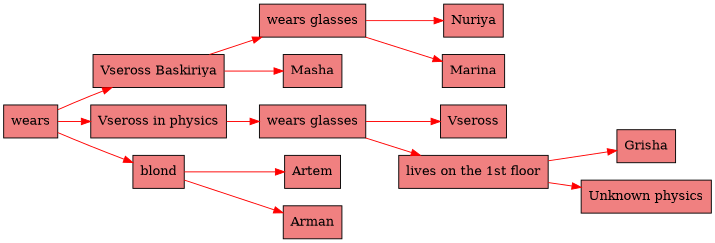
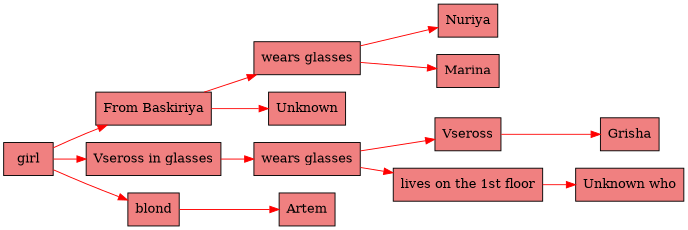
(159, 71) -> (154, 109)
(313, 71) -> (307, 109)
(31, 121) -> (28, 159)
(159, 121) -> (154, 159)
(578, 156) -> (546, 134)
(646, 197) -> (630, 185)
(313, 222) -> none
